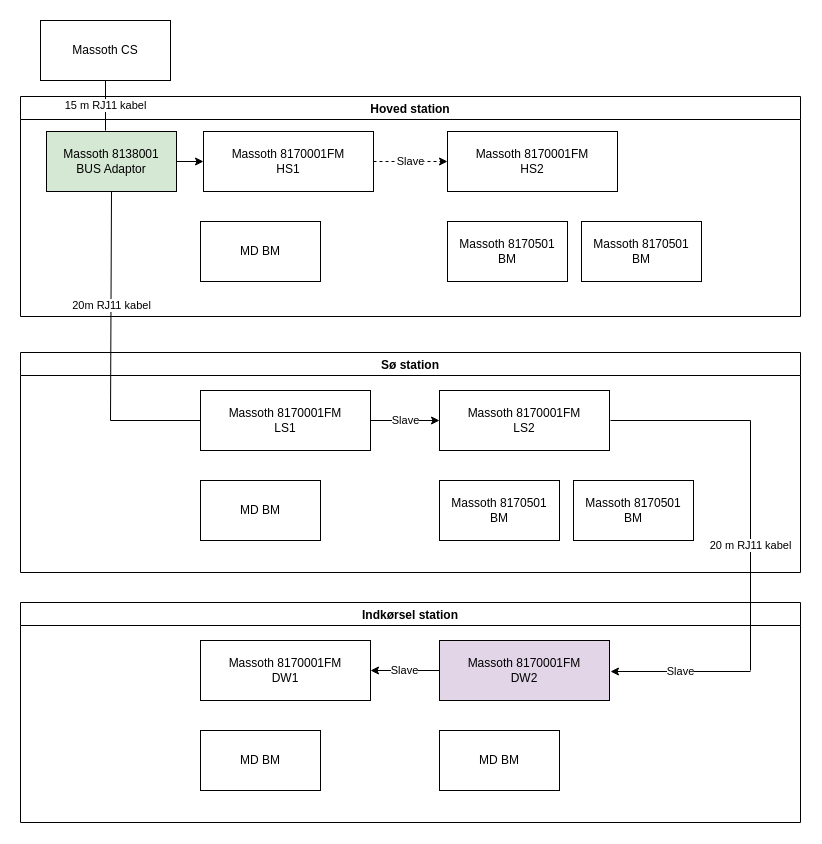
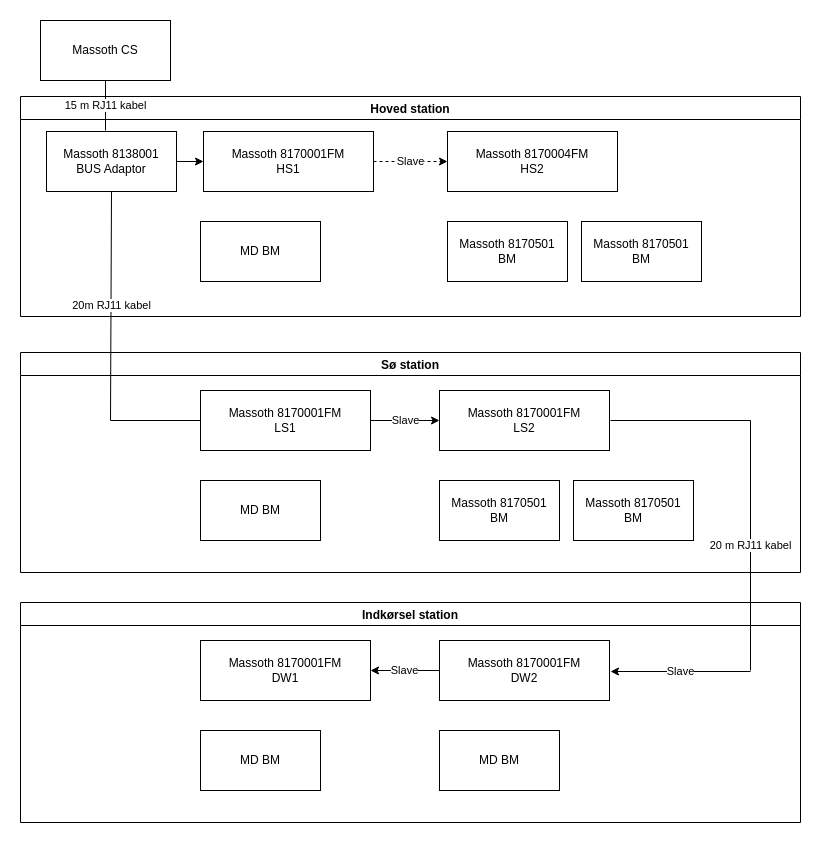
(112, 162) -> (112, 162)
(533, 162) -> (533, 162)
(525, 671) -> (525, 671)
